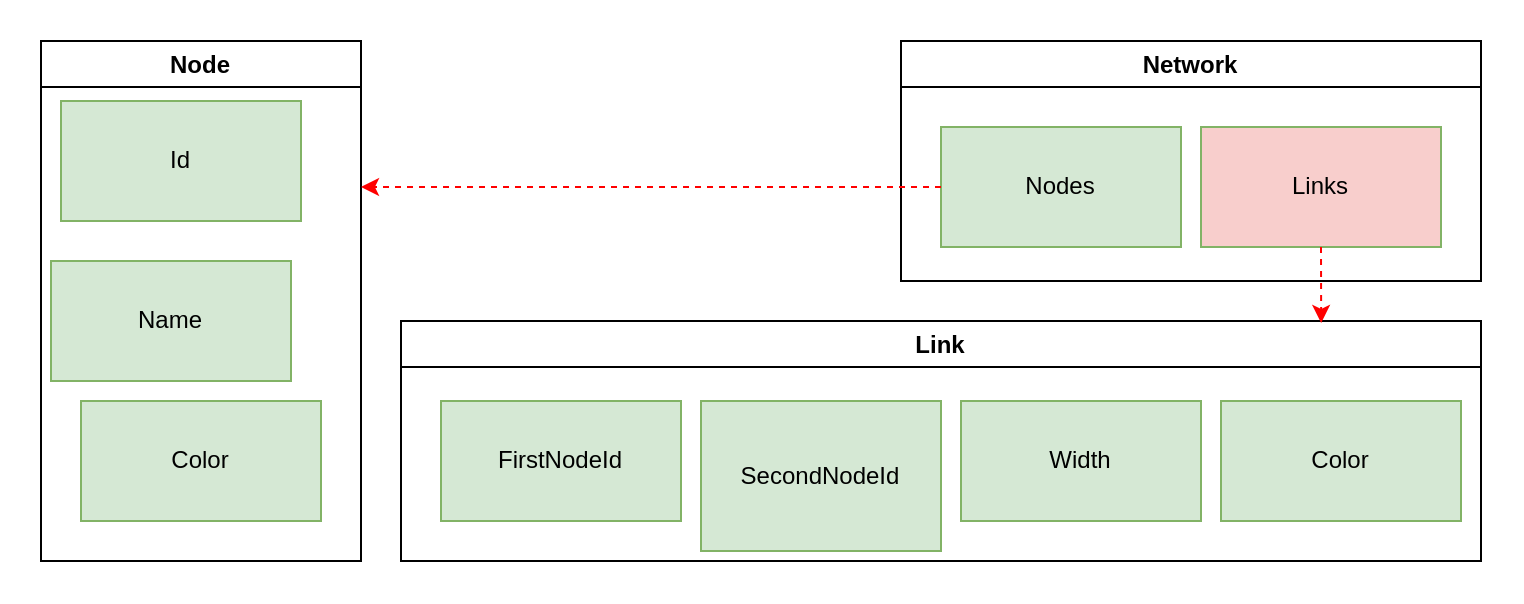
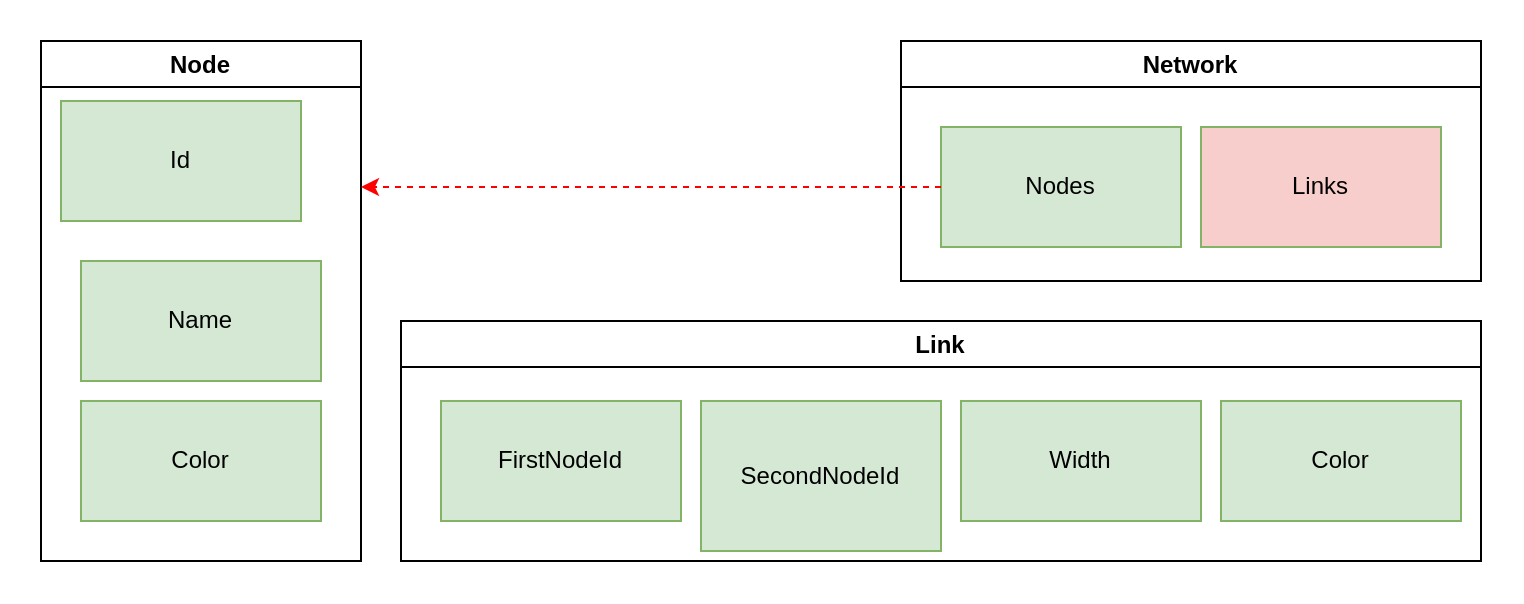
(1321, 278) -> none
(171, 321) -> (201, 321)
